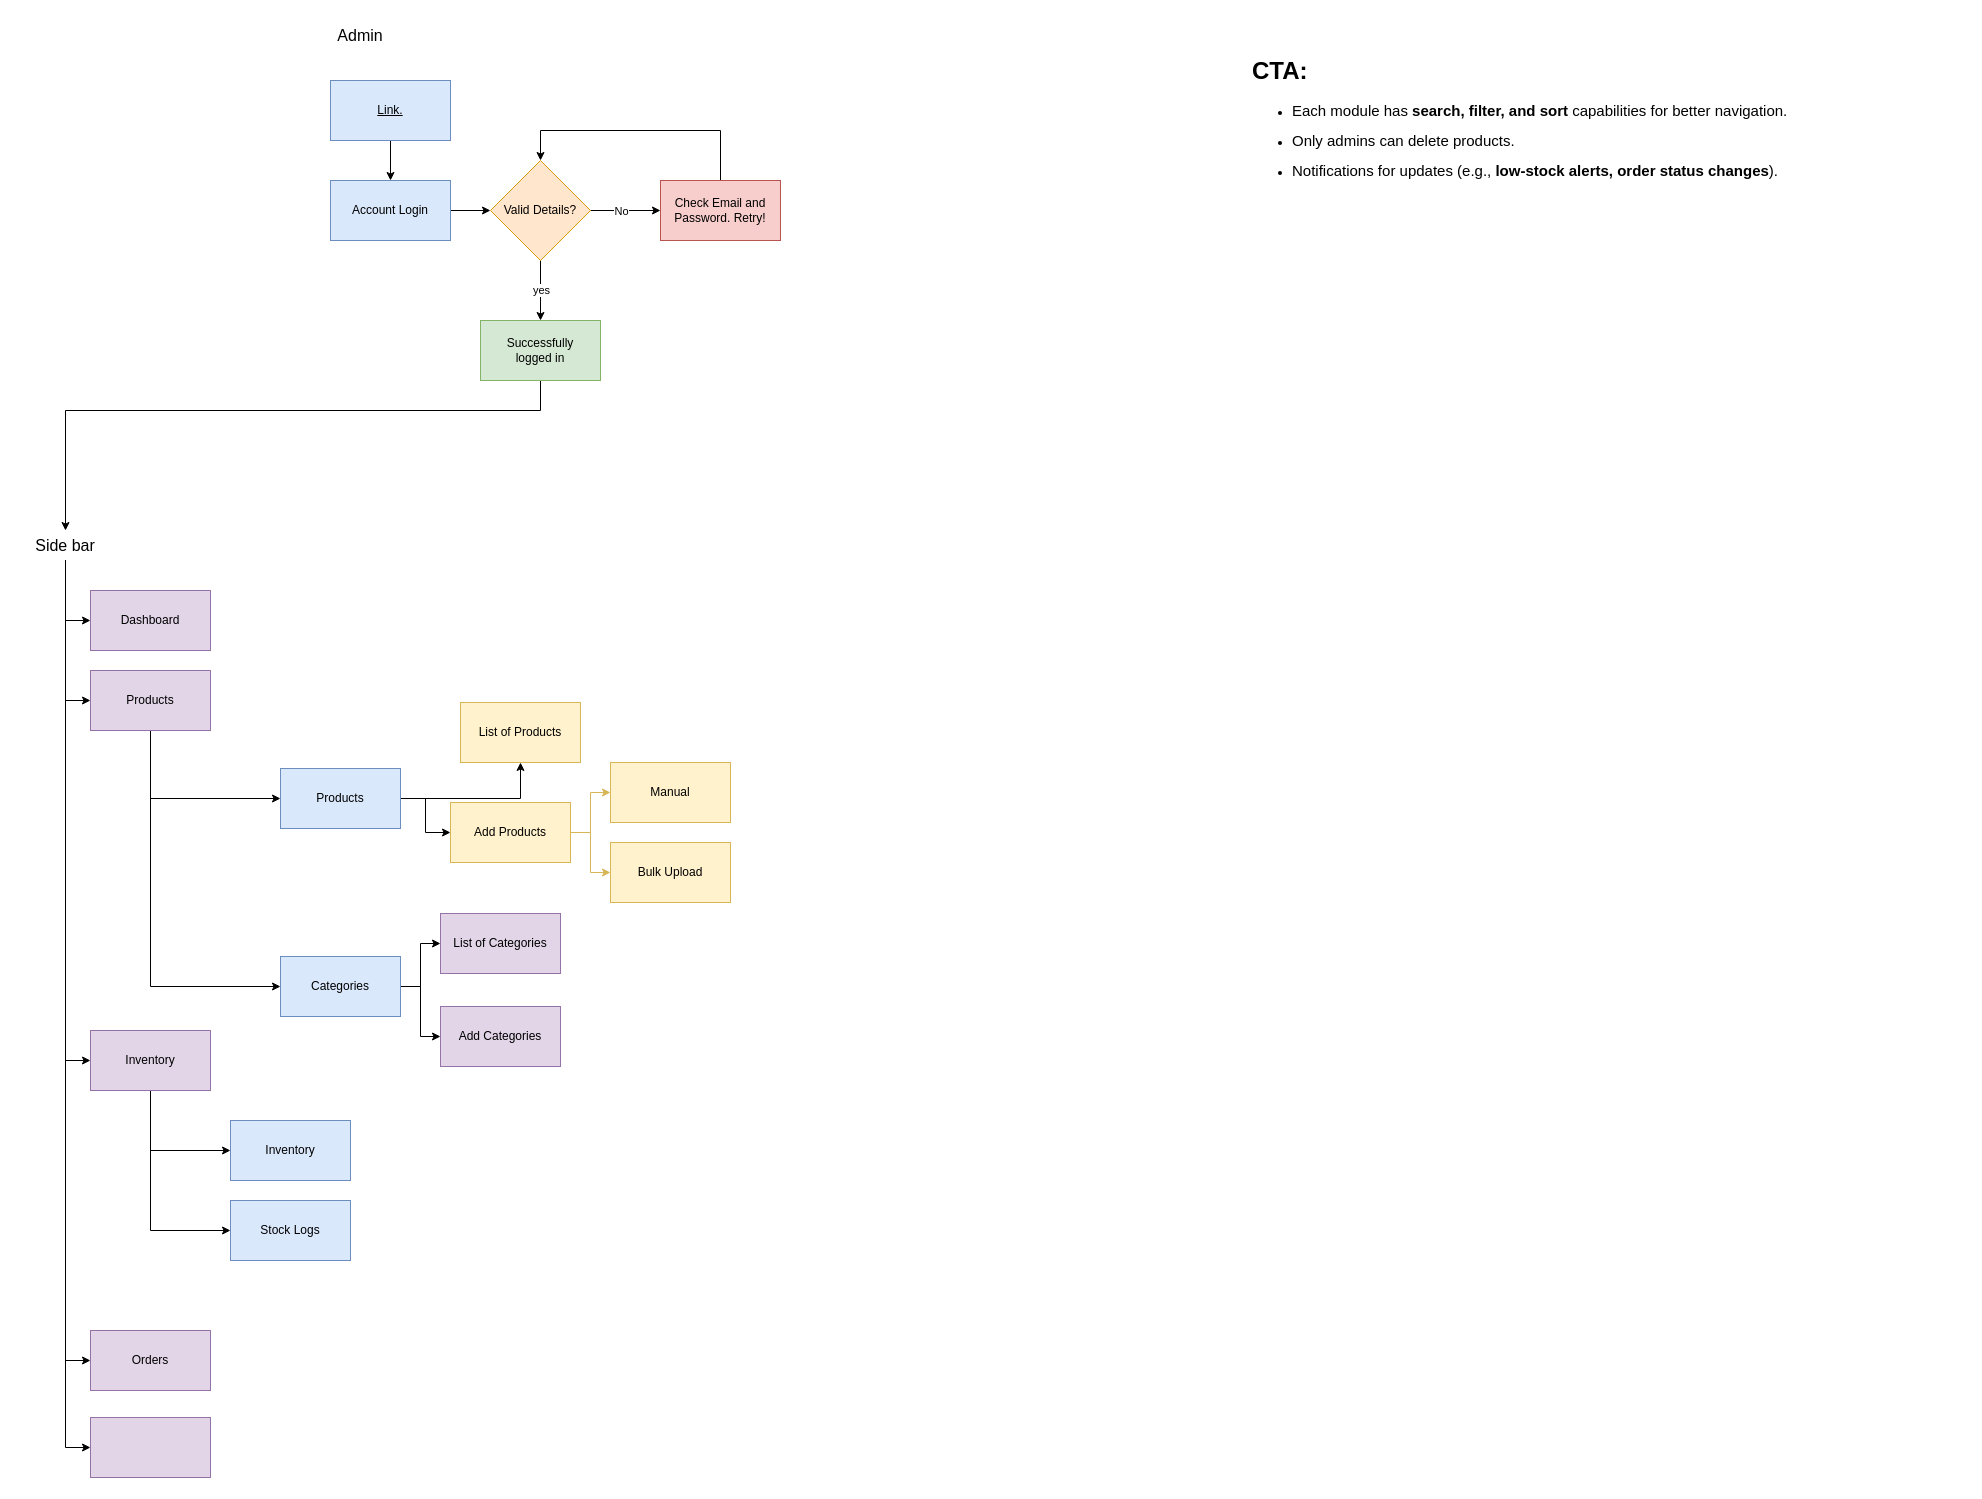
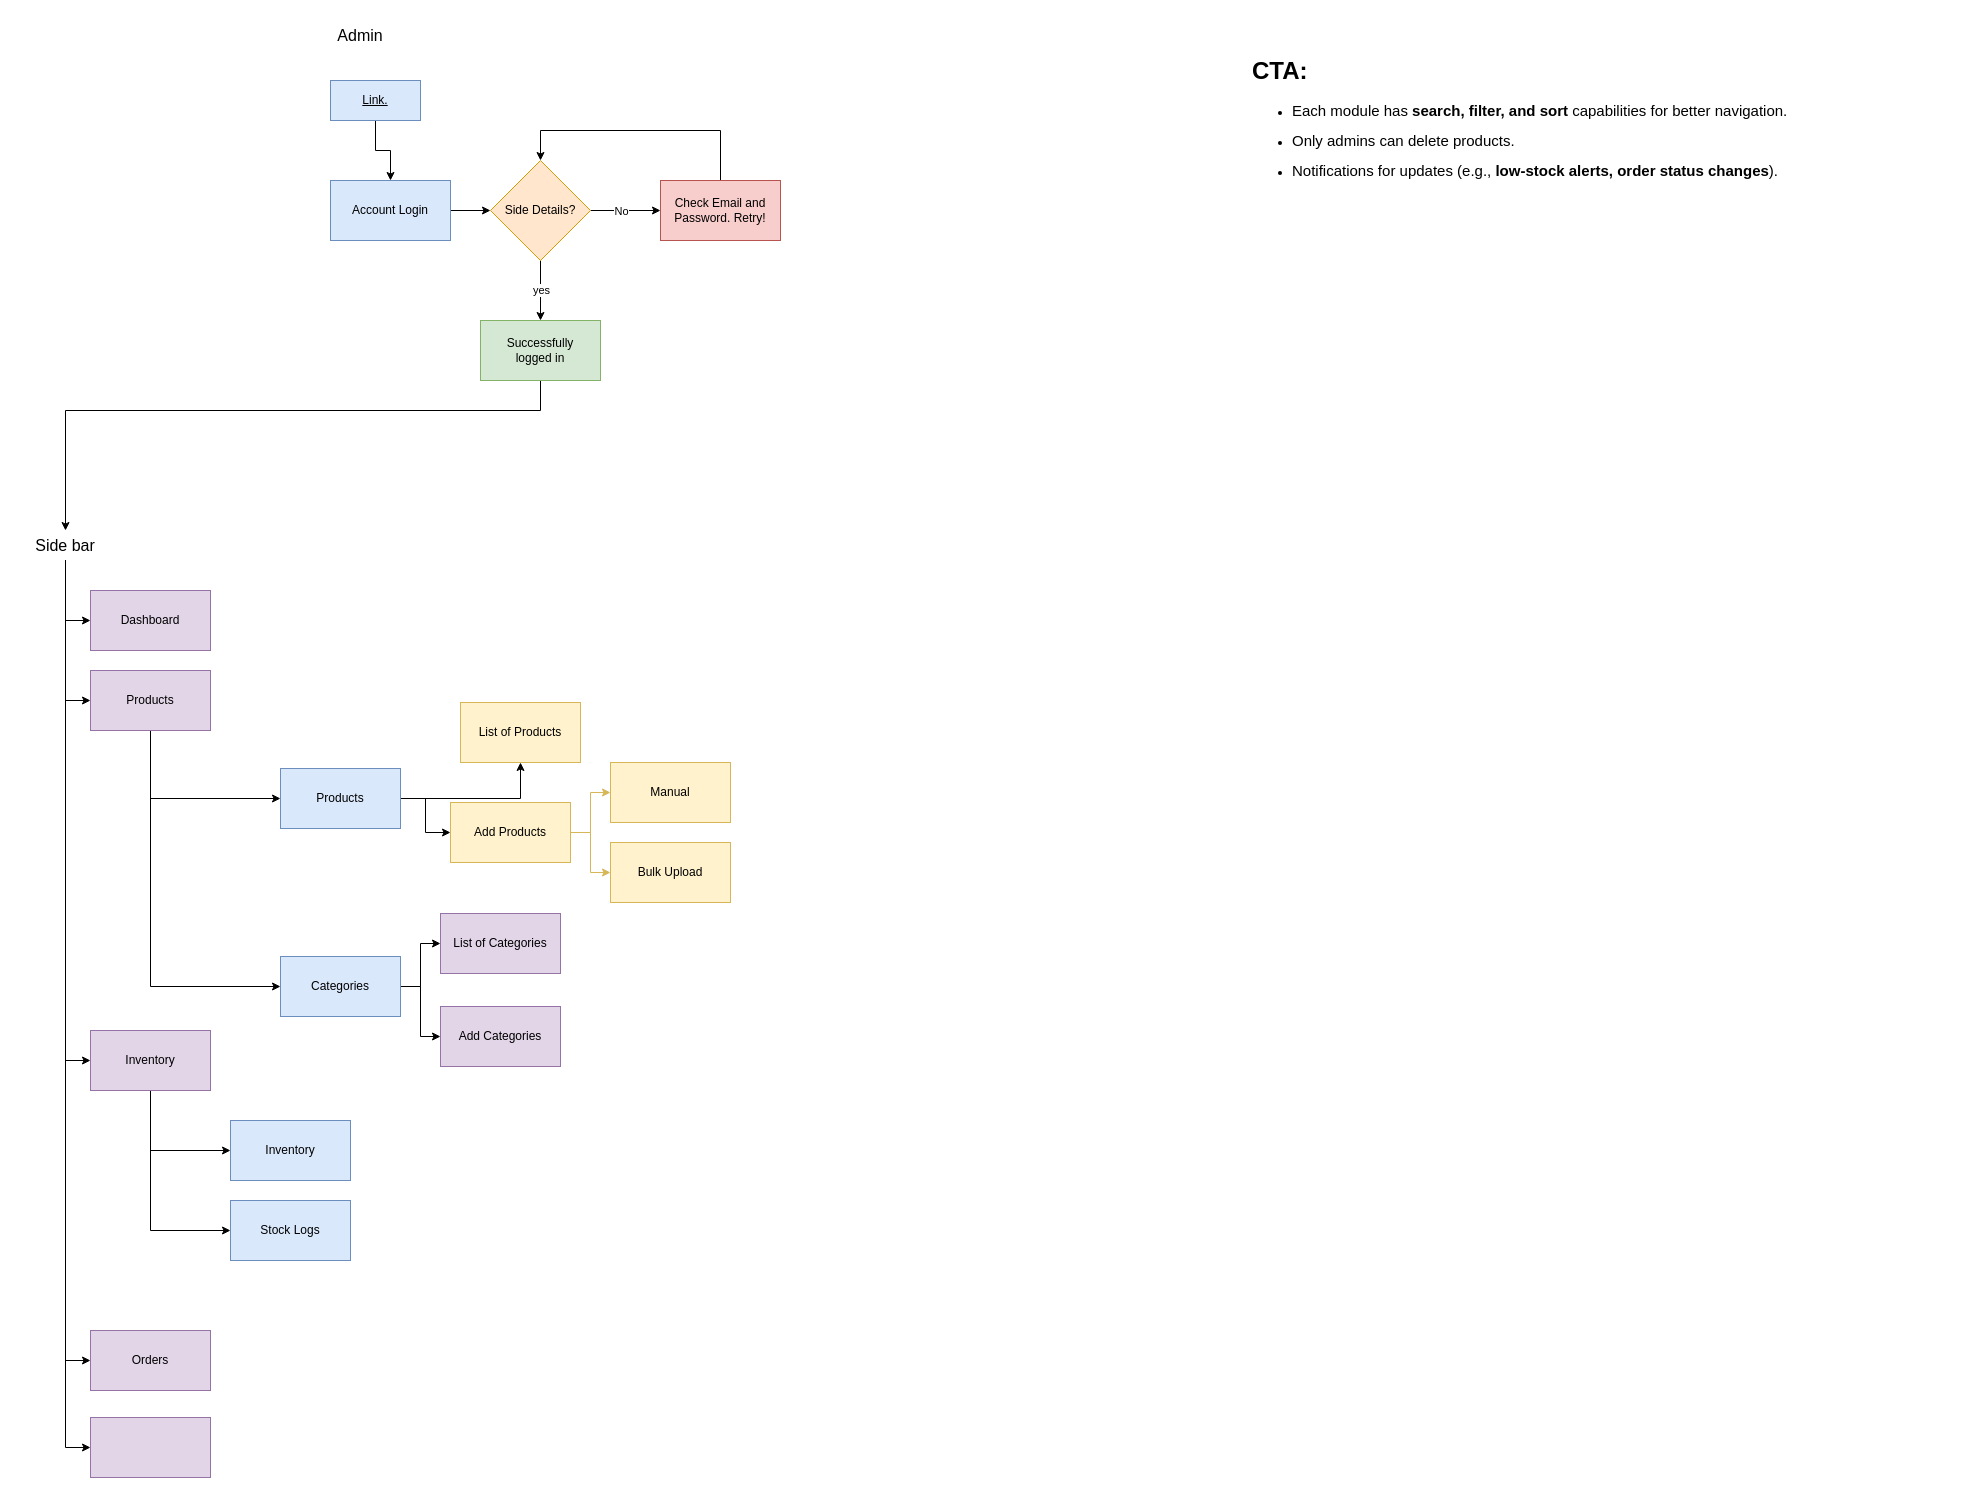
(391, 111) -> (376, 101)
(541, 211) -> (541, 211)
